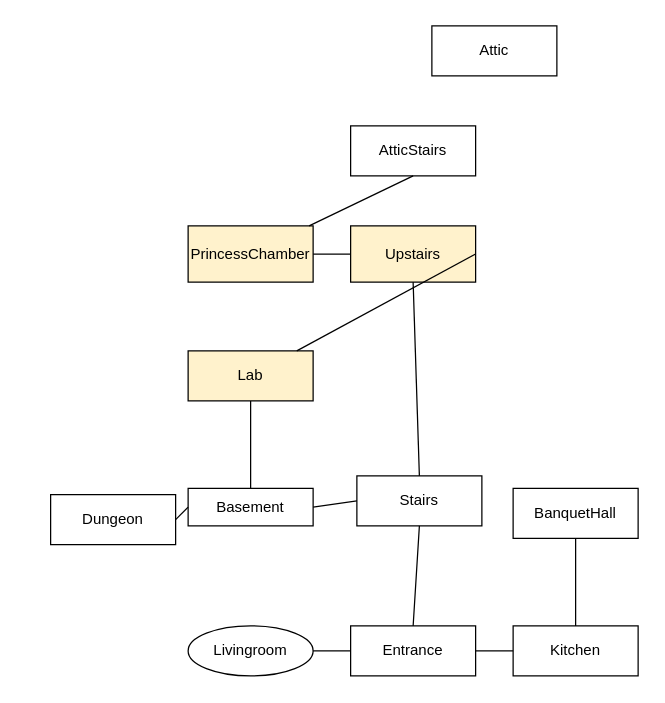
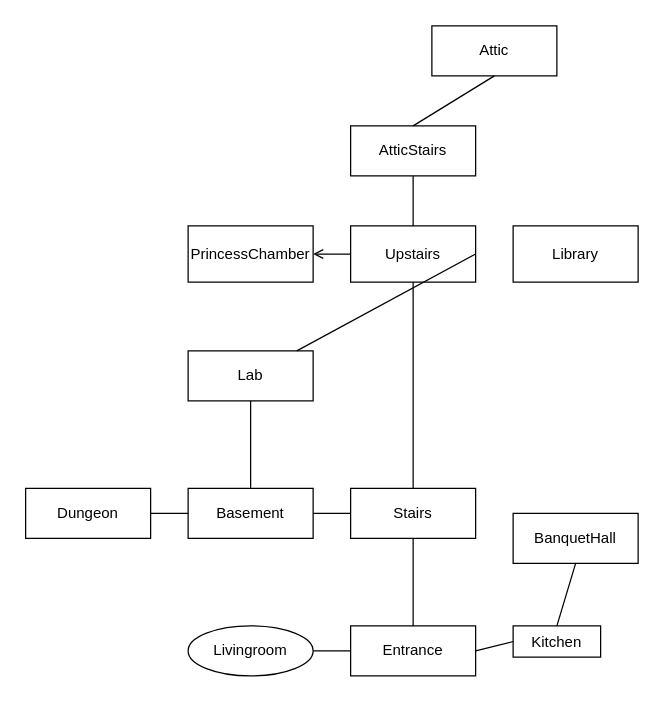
none -> (454, 100)
(362, 200) -> (413, 201)
(251, 254) -> (251, 254)
(318, 254) -> (319, 254)
(413, 254) -> (413, 254)
none -> (576, 254)
(251, 376) -> (251, 376)
(419, 501) -> (413, 513)
(251, 507) -> (251, 513)
(576, 513) -> (576, 538)
(113, 519) -> (88, 513)
(576, 651) -> (557, 641)
